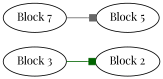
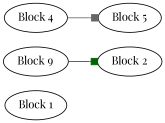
(35, 18) -> (36, 18)
(35, 62) -> (36, 62)
none -> (36, 105)
